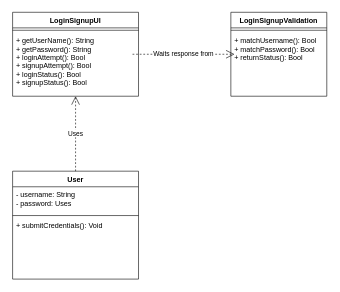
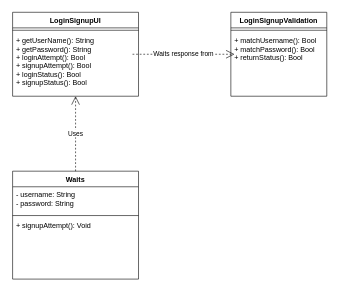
(75, 179) -> (75, 179)
(48, 195) -> (48, 195)
(63, 226) -> (57, 226)
